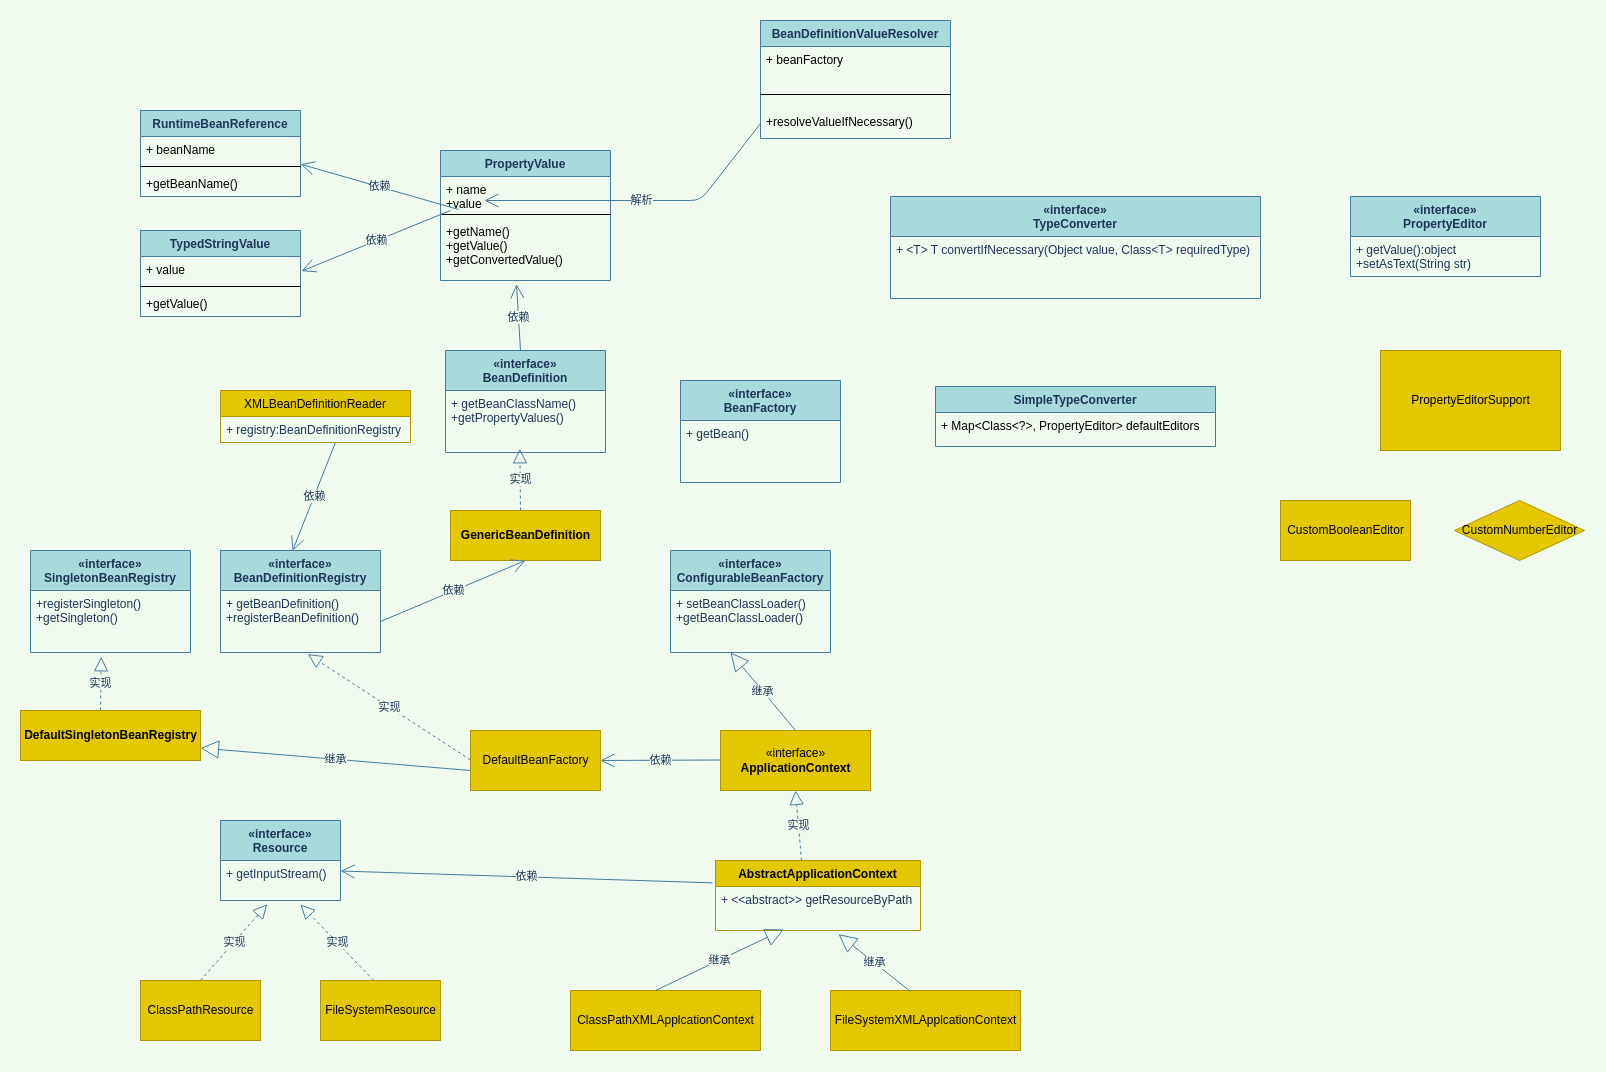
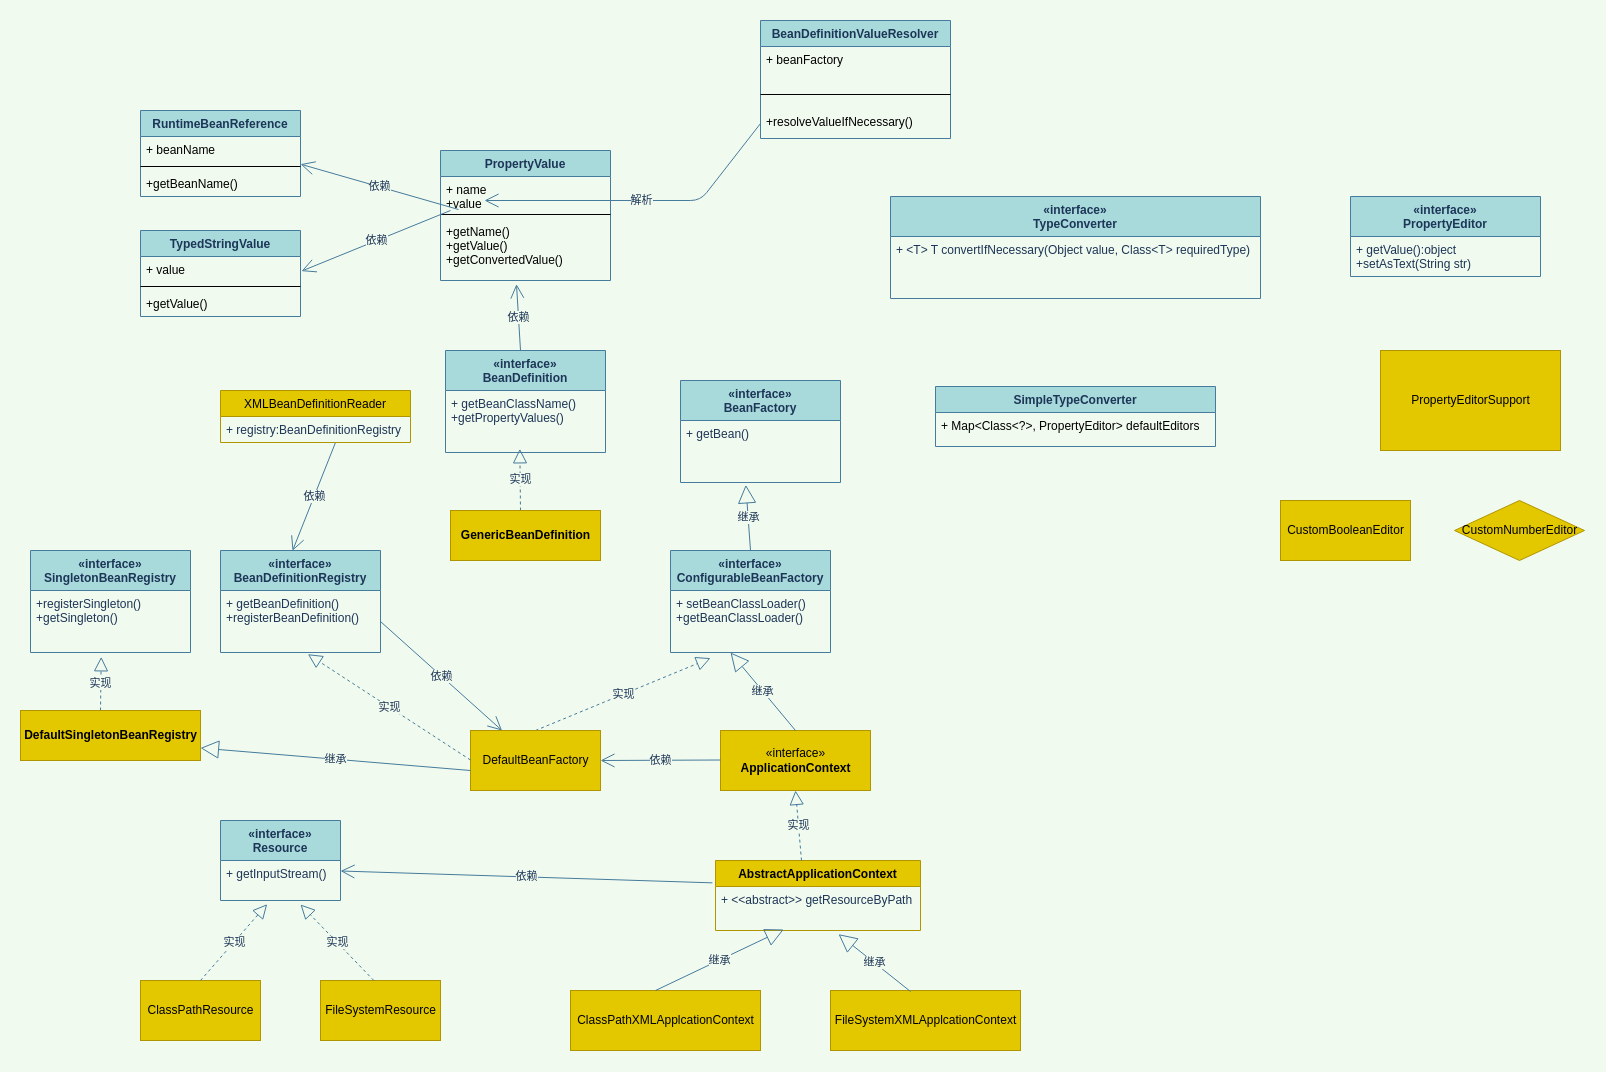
none -> (749, 527)
(452, 591) -> (441, 676)
none -> (616, 697)
